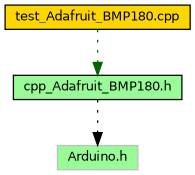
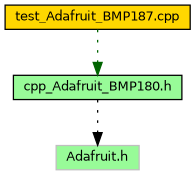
(98, 17) -> (98, 17)
(98, 158) -> (98, 158)
